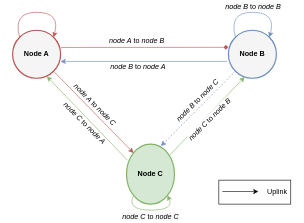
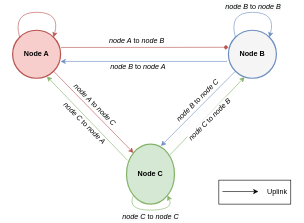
(36, 54) -> (36, 54)
(200, 107) -> (200, 107)
